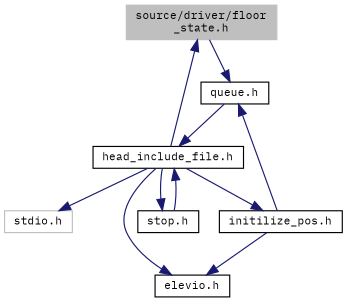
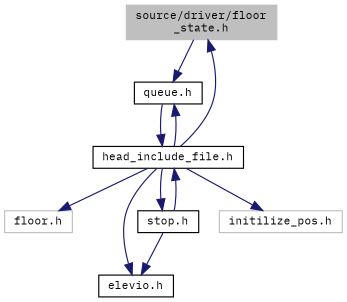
(260, 163) -> (176, 131)
(38, 222) -> (38, 222)
(281, 222) -> (281, 222)
(241, 250) -> (155, 249)
